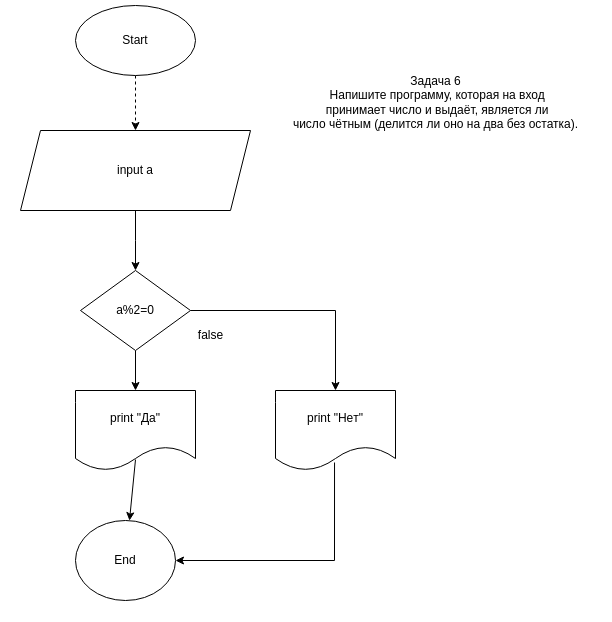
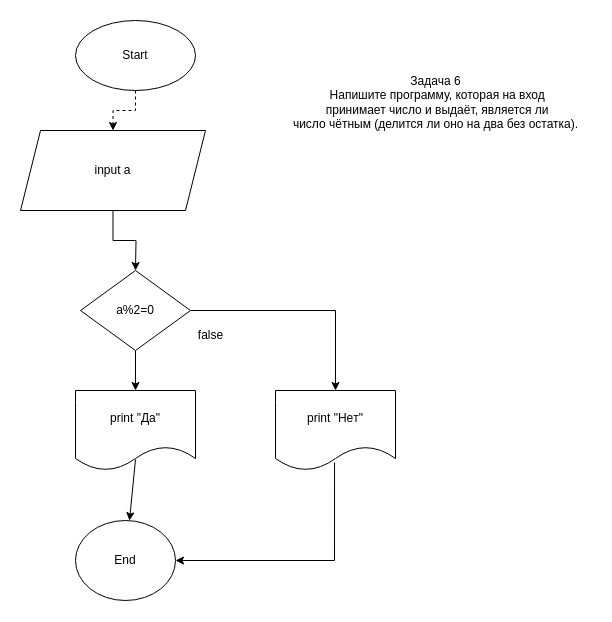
(136, 41) -> (136, 56)
(136, 171) -> (113, 171)
